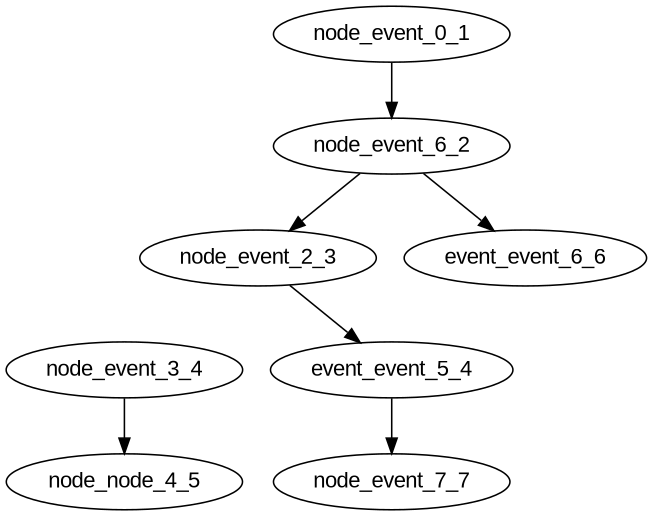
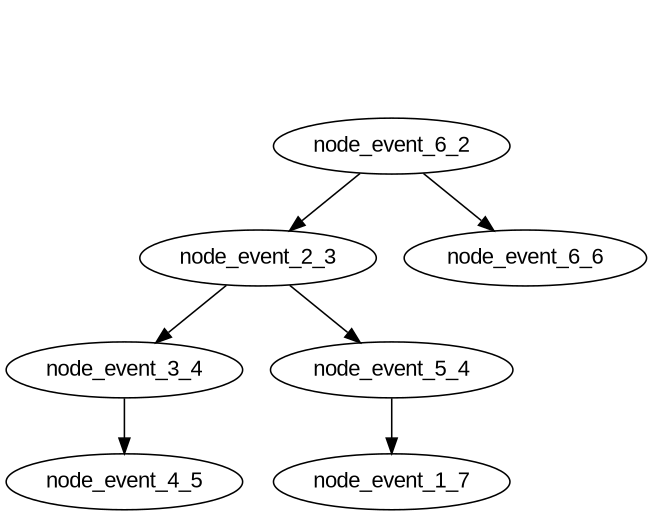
(392, 34) -> none
(525, 258) -> (525, 258)
none -> (197, 309)
(392, 370) -> (392, 370)
(124, 482) -> (124, 482)
(392, 482) -> (392, 482)
